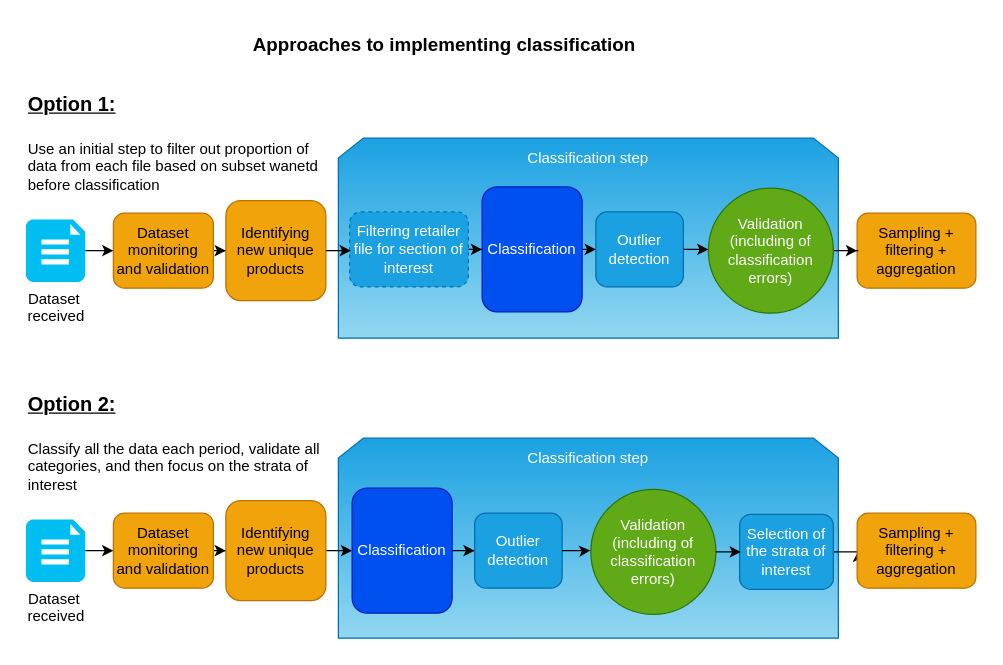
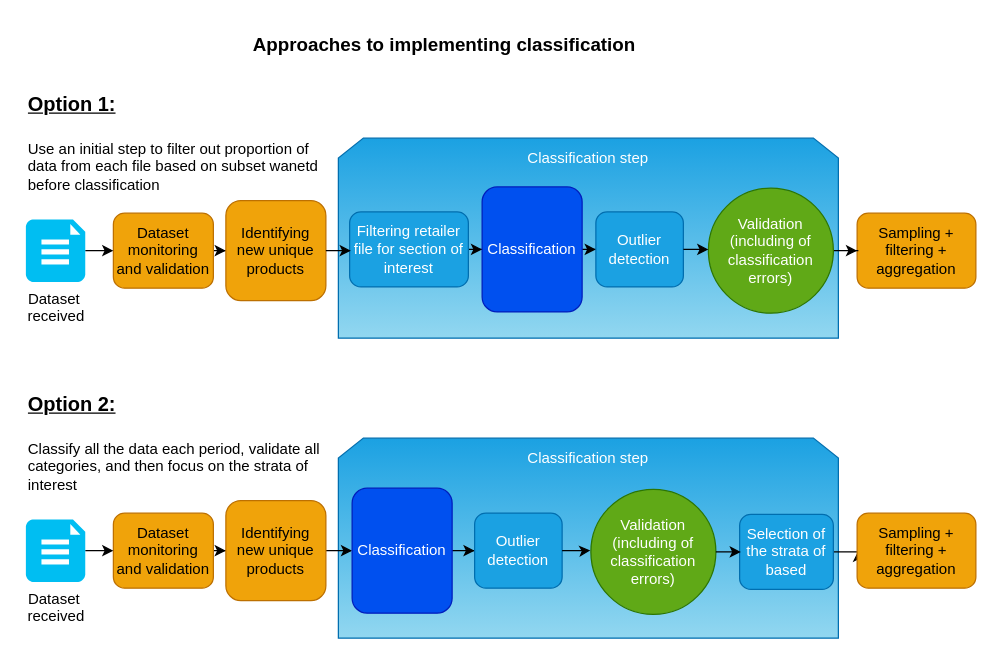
(409, 249) -> (409, 249)
(786, 552) -> (786, 552)
